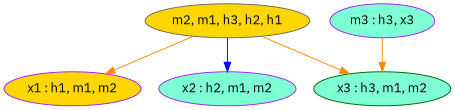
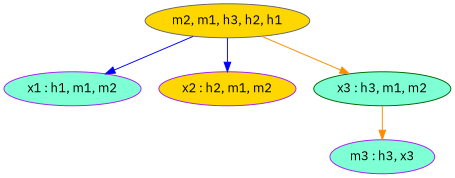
(382, 50) -> (382, 118)
(154, 53) -> (154, 53)
(73, 89) -> (73, 89)
(227, 89) -> (227, 89)
